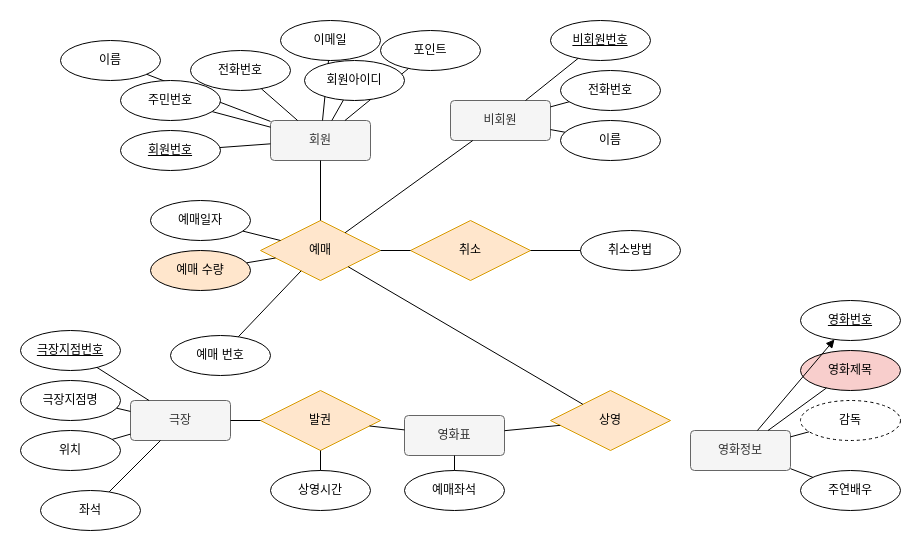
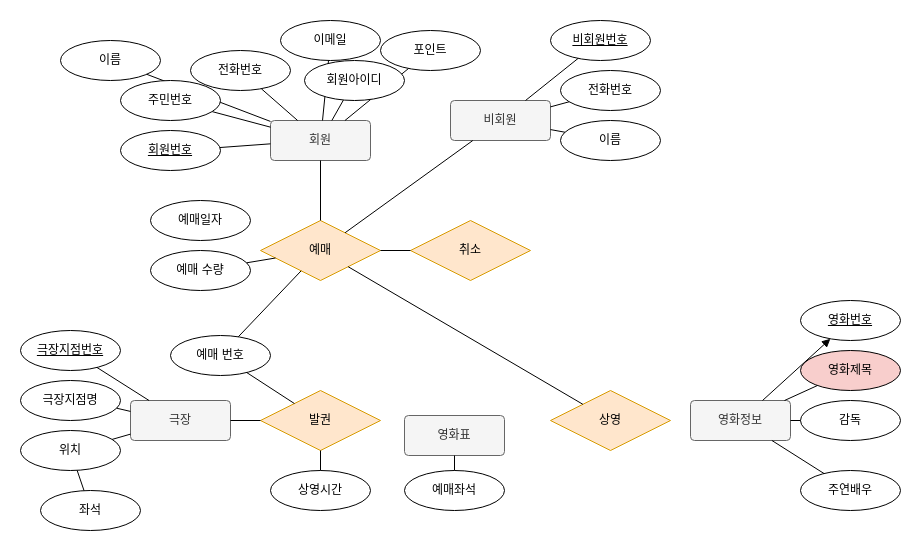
(262, 236) -> none
(556, 251) -> none
(631, 251) -> none
(201, 271) -> (201, 271)
(851, 421) -> (851, 421)
(387, 428) -> (271, 388)
(533, 428) -> none
(741, 451) -> (741, 421)
(135, 466) -> (81, 481)
